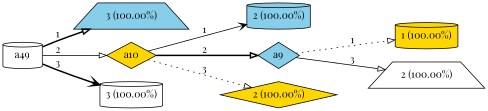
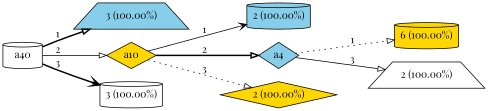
(427, 36) -> (427, 36)
(23, 55) -> (23, 55)
(279, 55) -> (279, 55)
